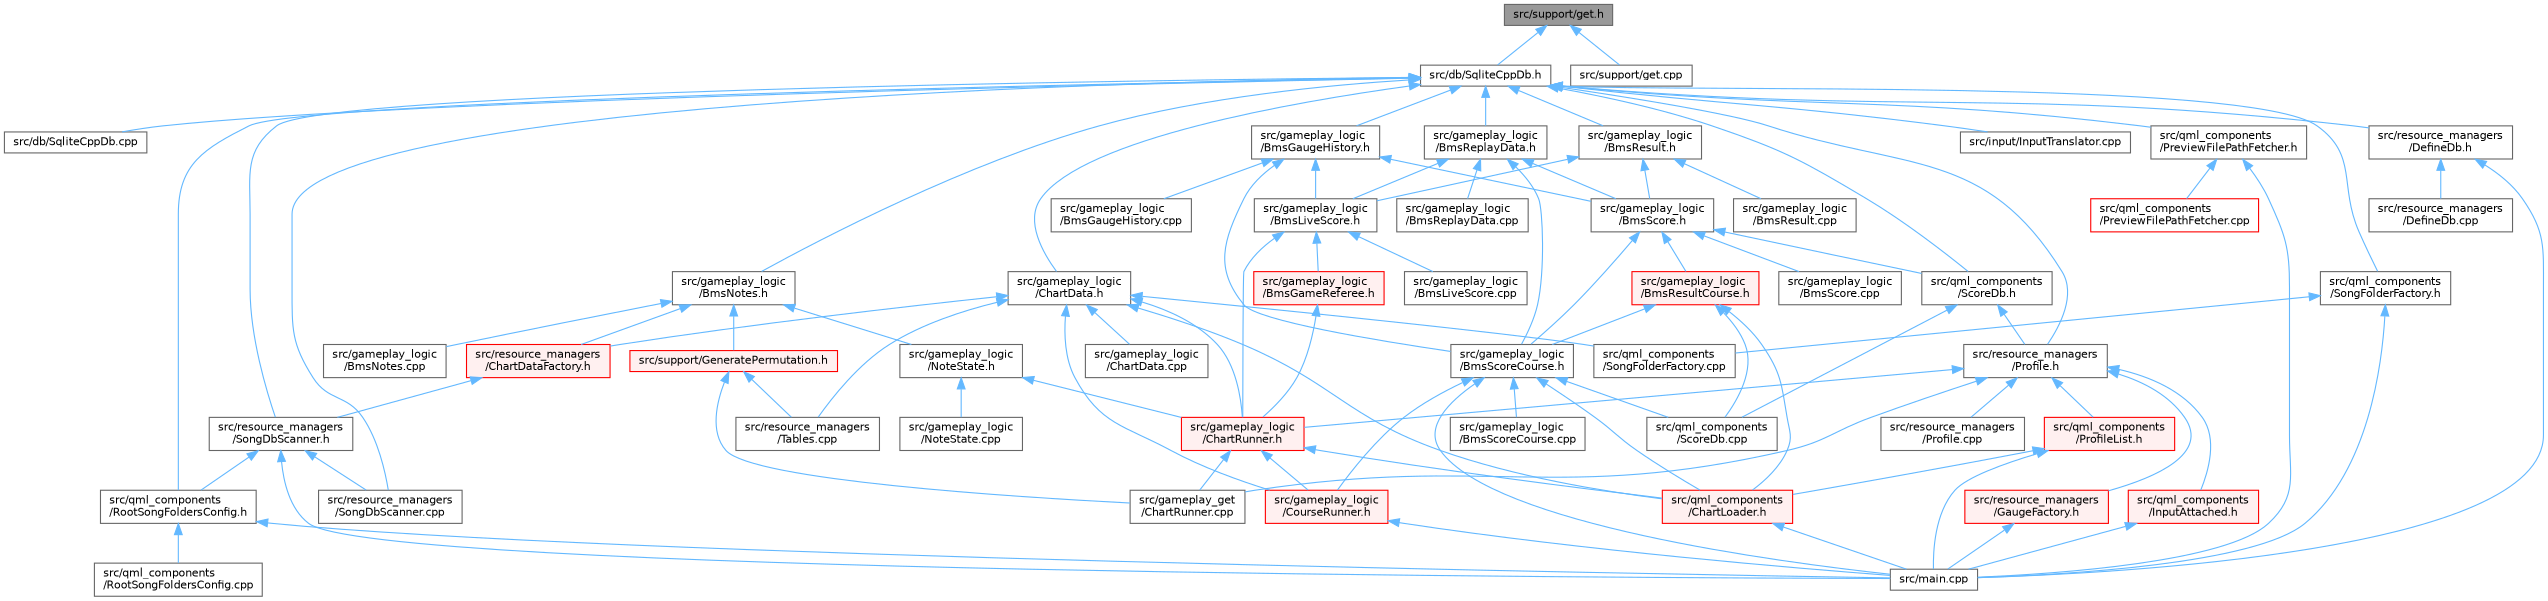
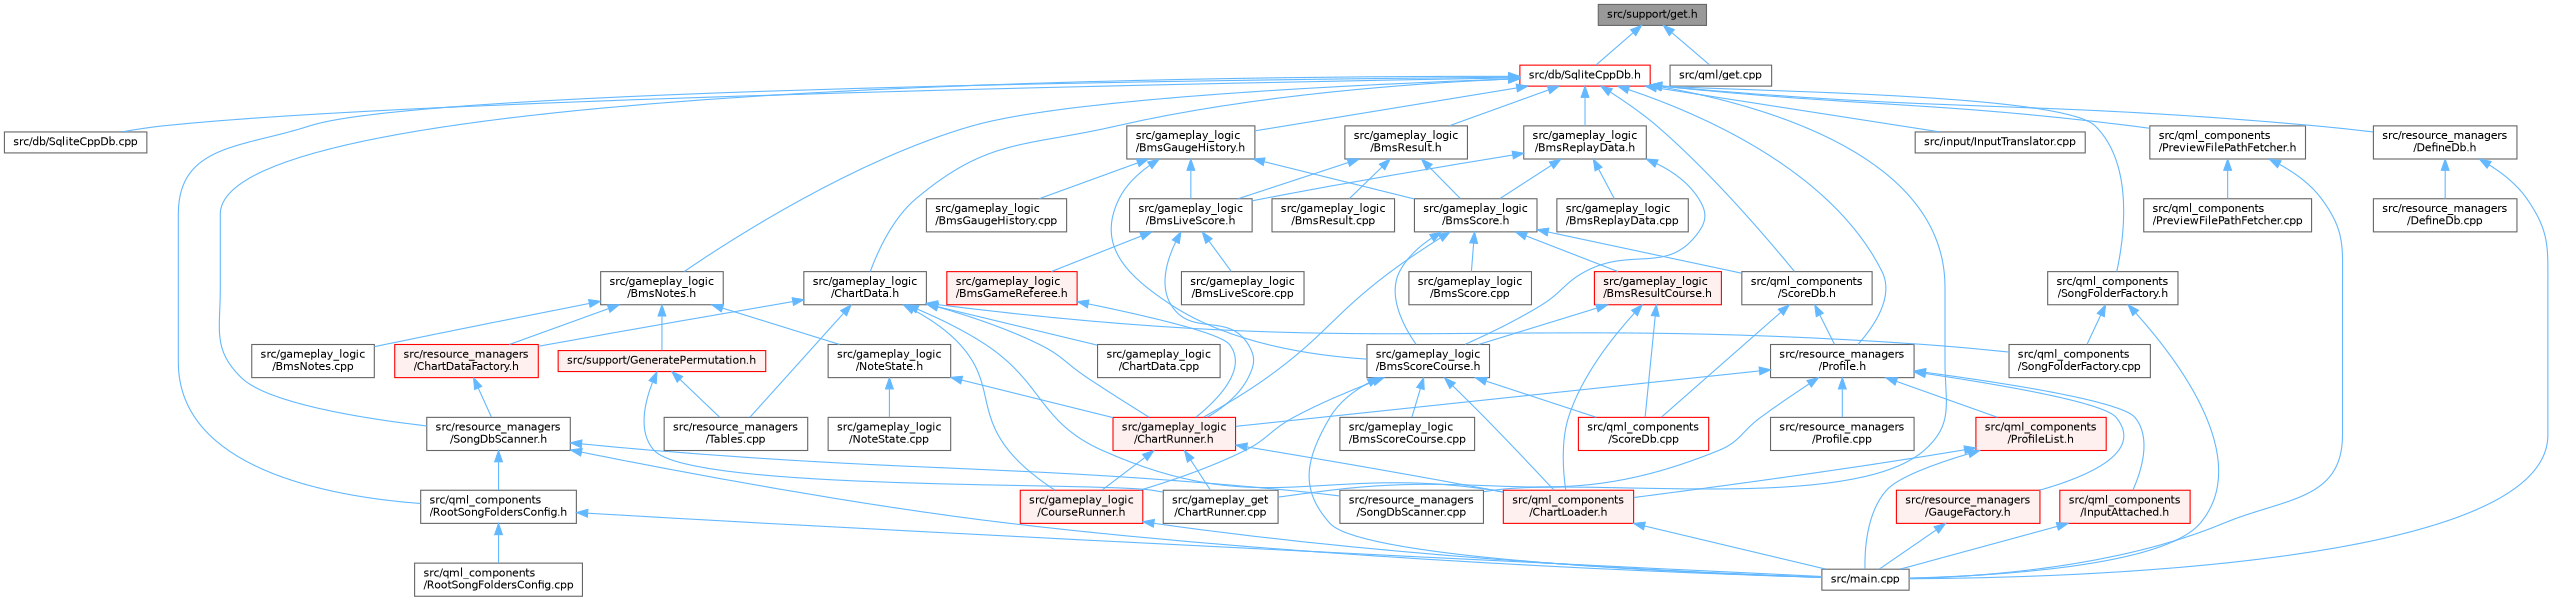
(1486, 76) -> (1585, 76)
(1631, 76) -> (1721, 76)
(2175, 215) -> (2228, 215)
none -> (1329, 325)
(1712, 434) -> (1644, 434)
